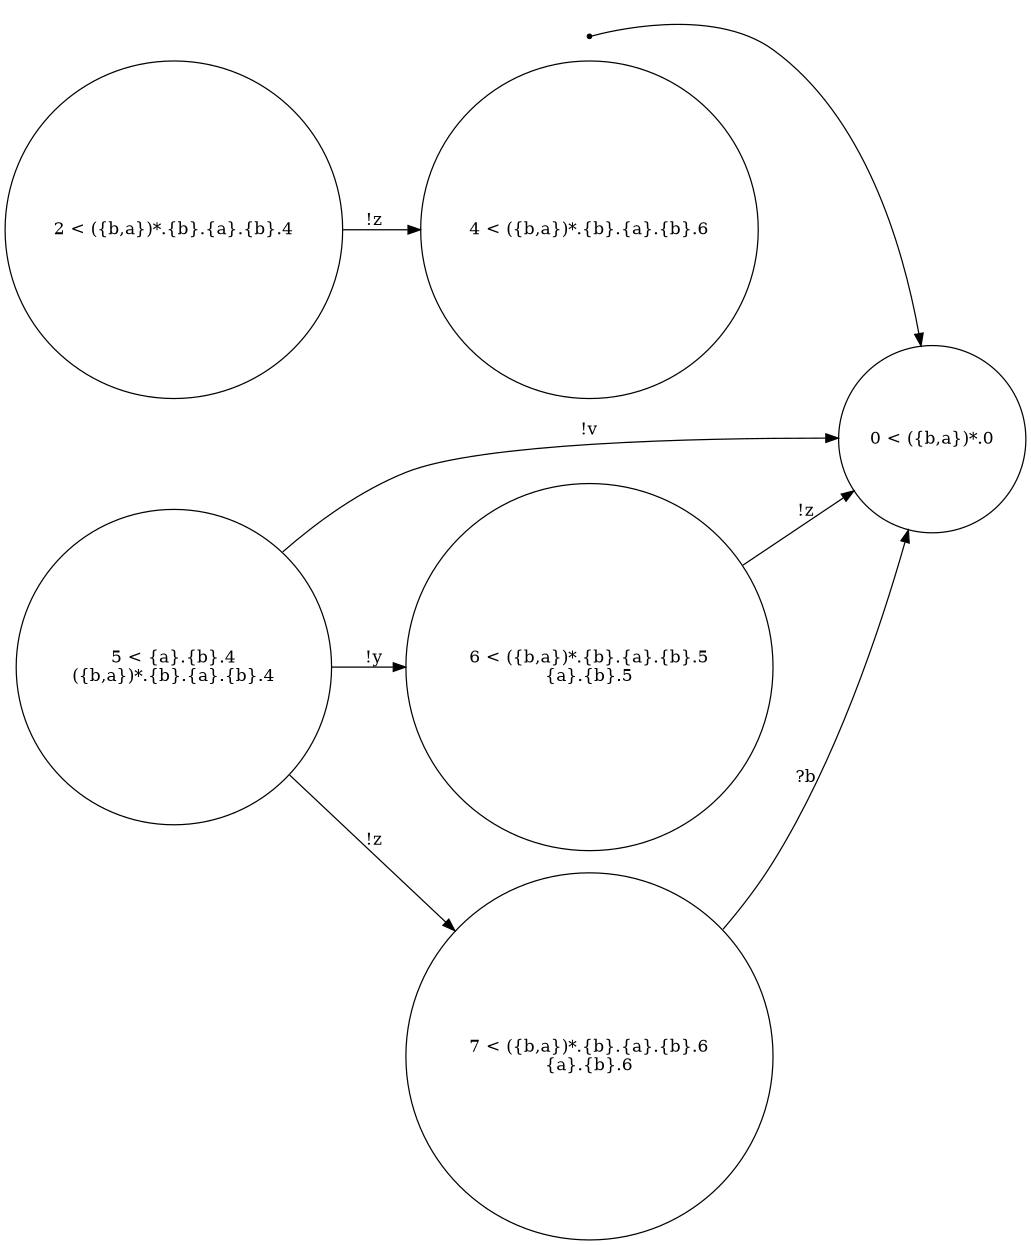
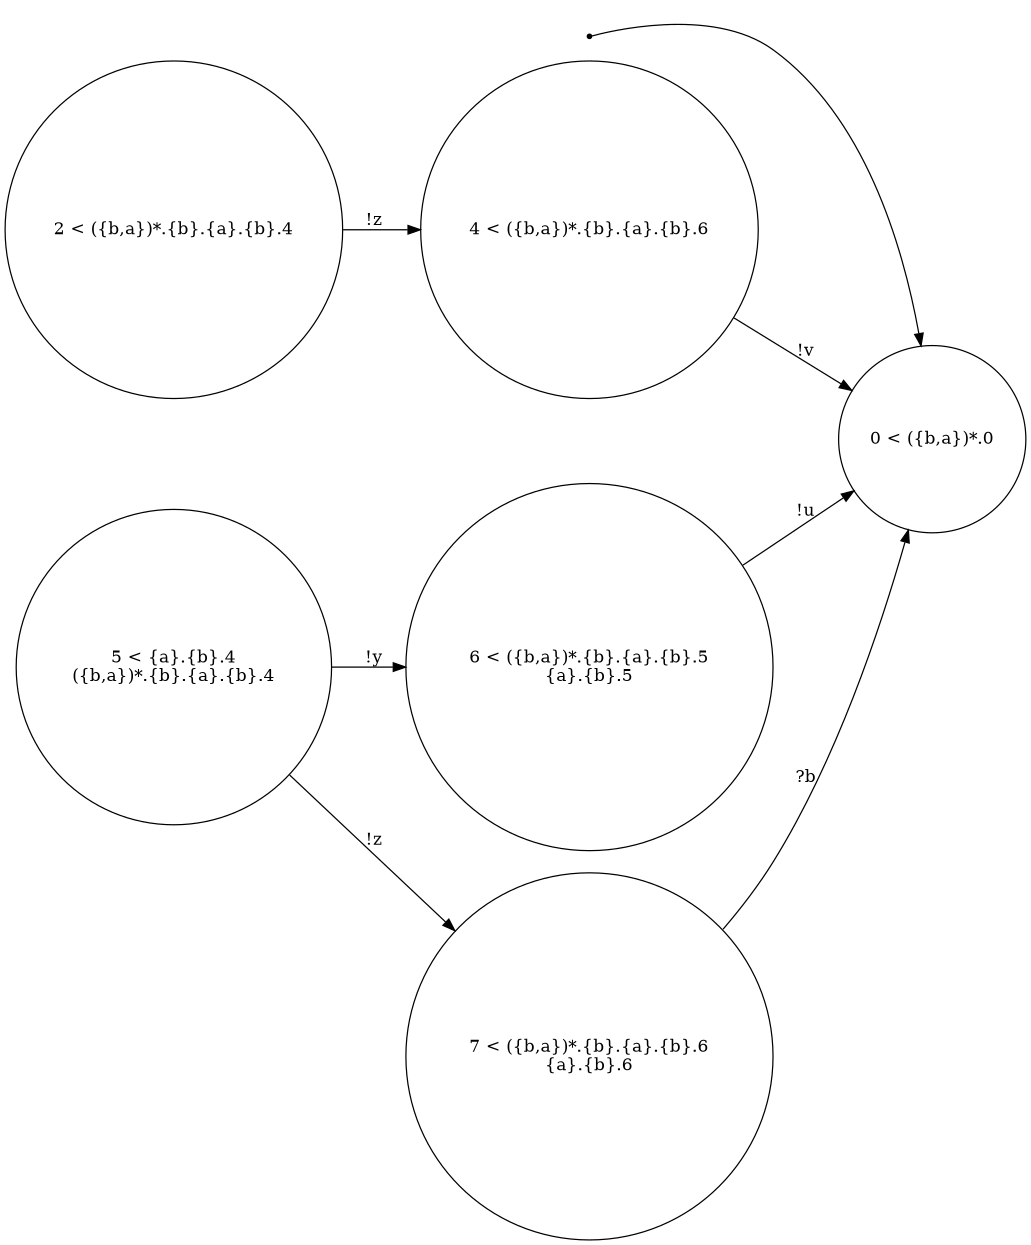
(541, 448) -> (787, 351)
(806, 511) -> (806, 511)
